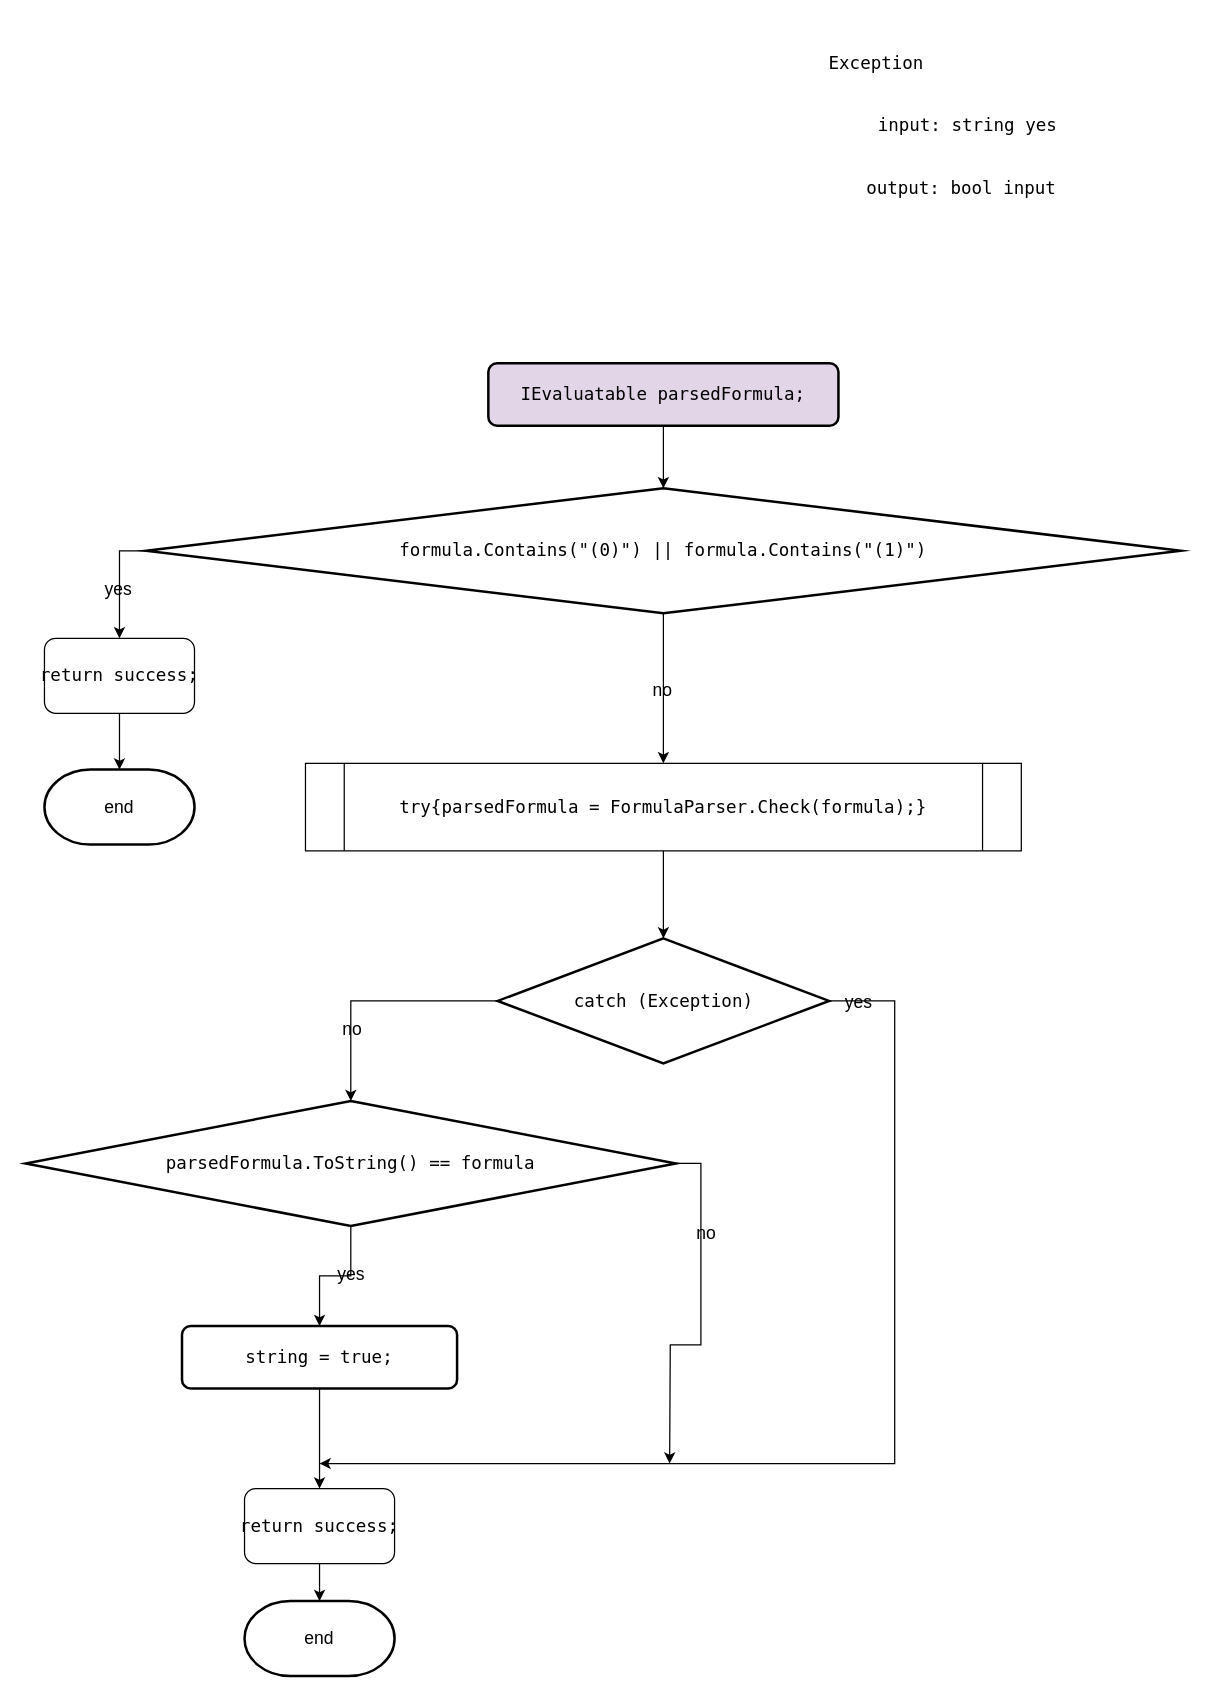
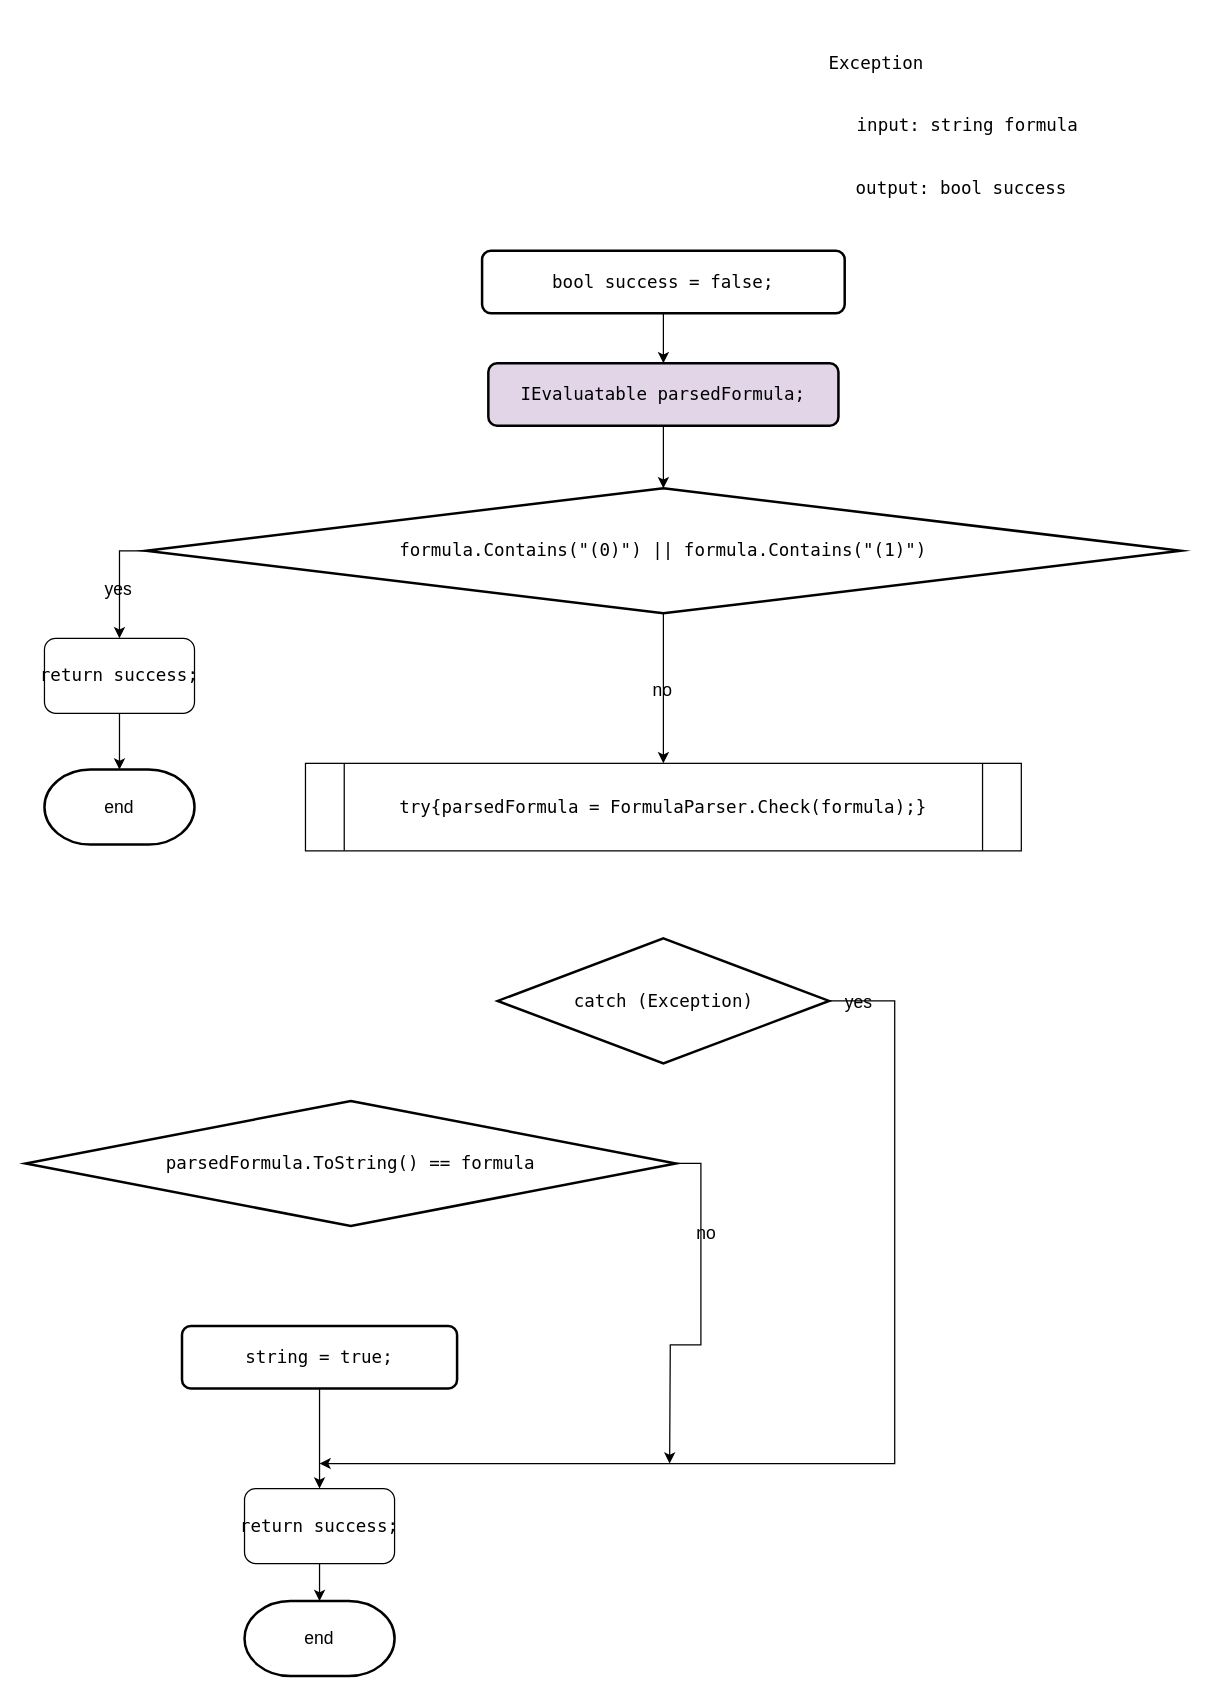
(968, 126) -> (968, 126)
(961, 188) -> (961, 188)
none -> (663, 282)
none -> (663, 334)
(663, 890) -> none
(378, 1001) -> none
(340, 1276) -> none
